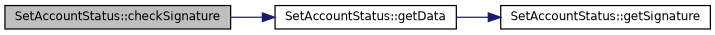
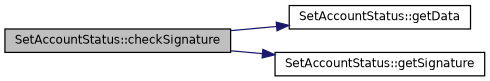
(472, 17) -> (247, 52)
